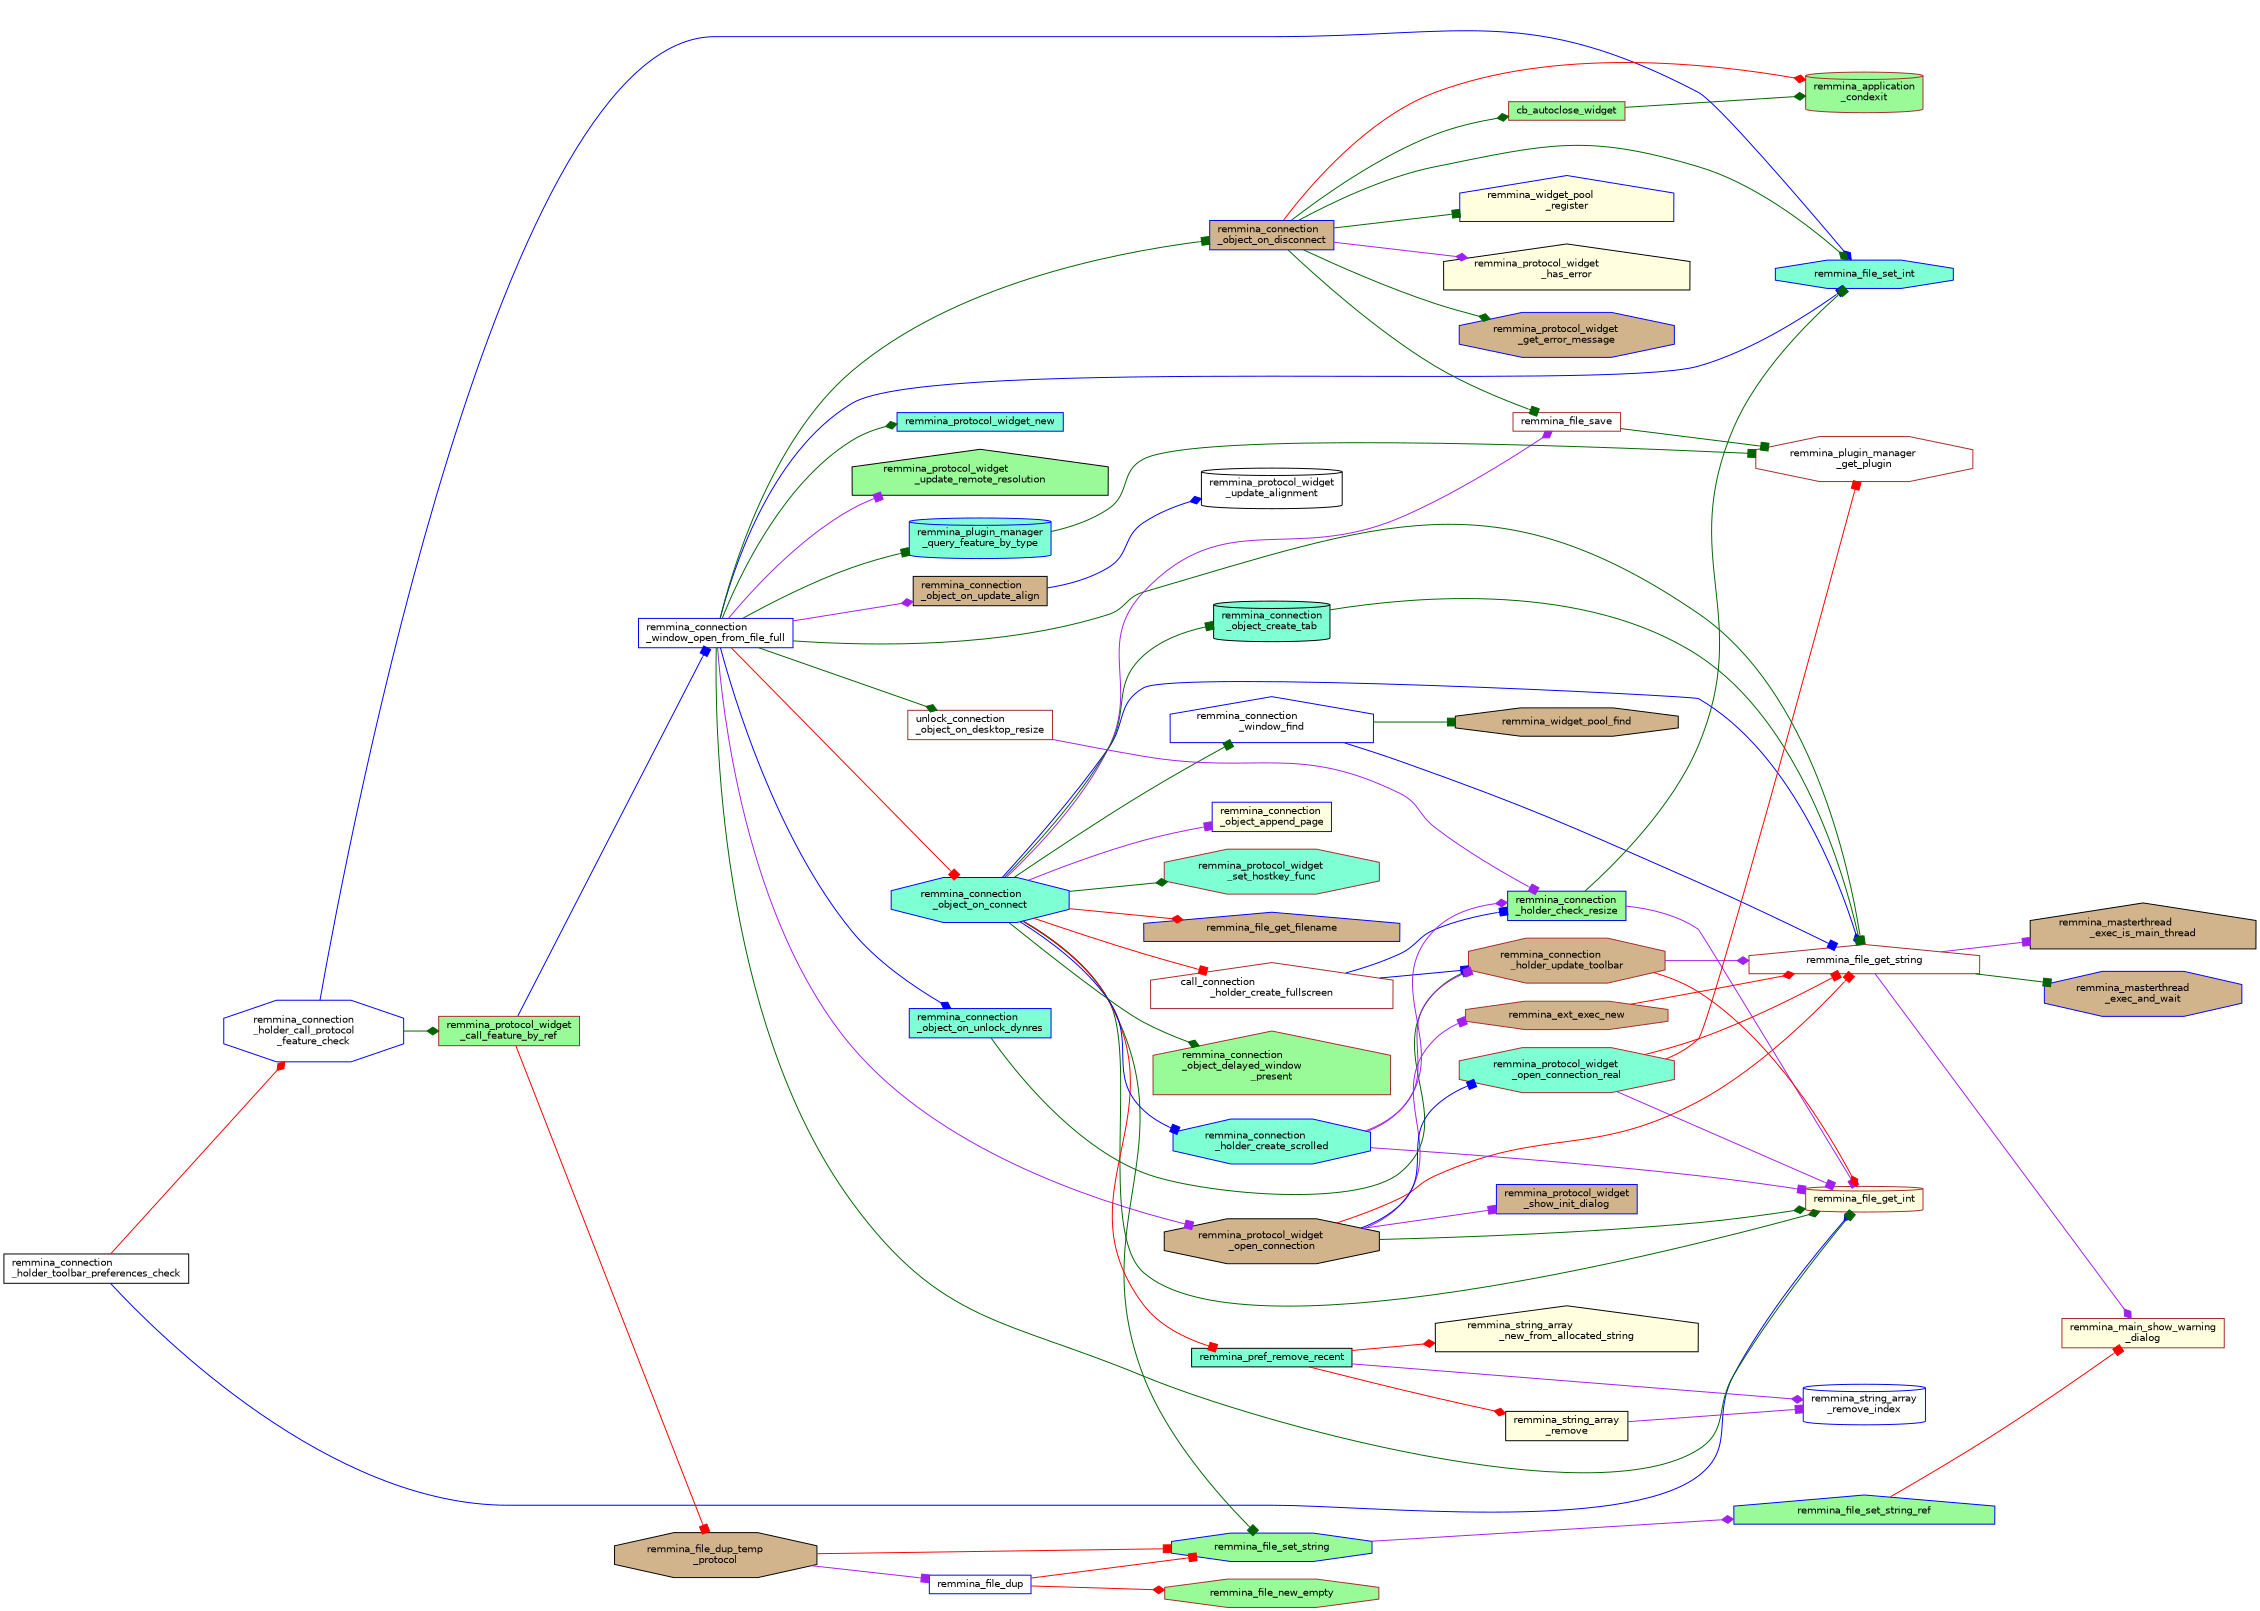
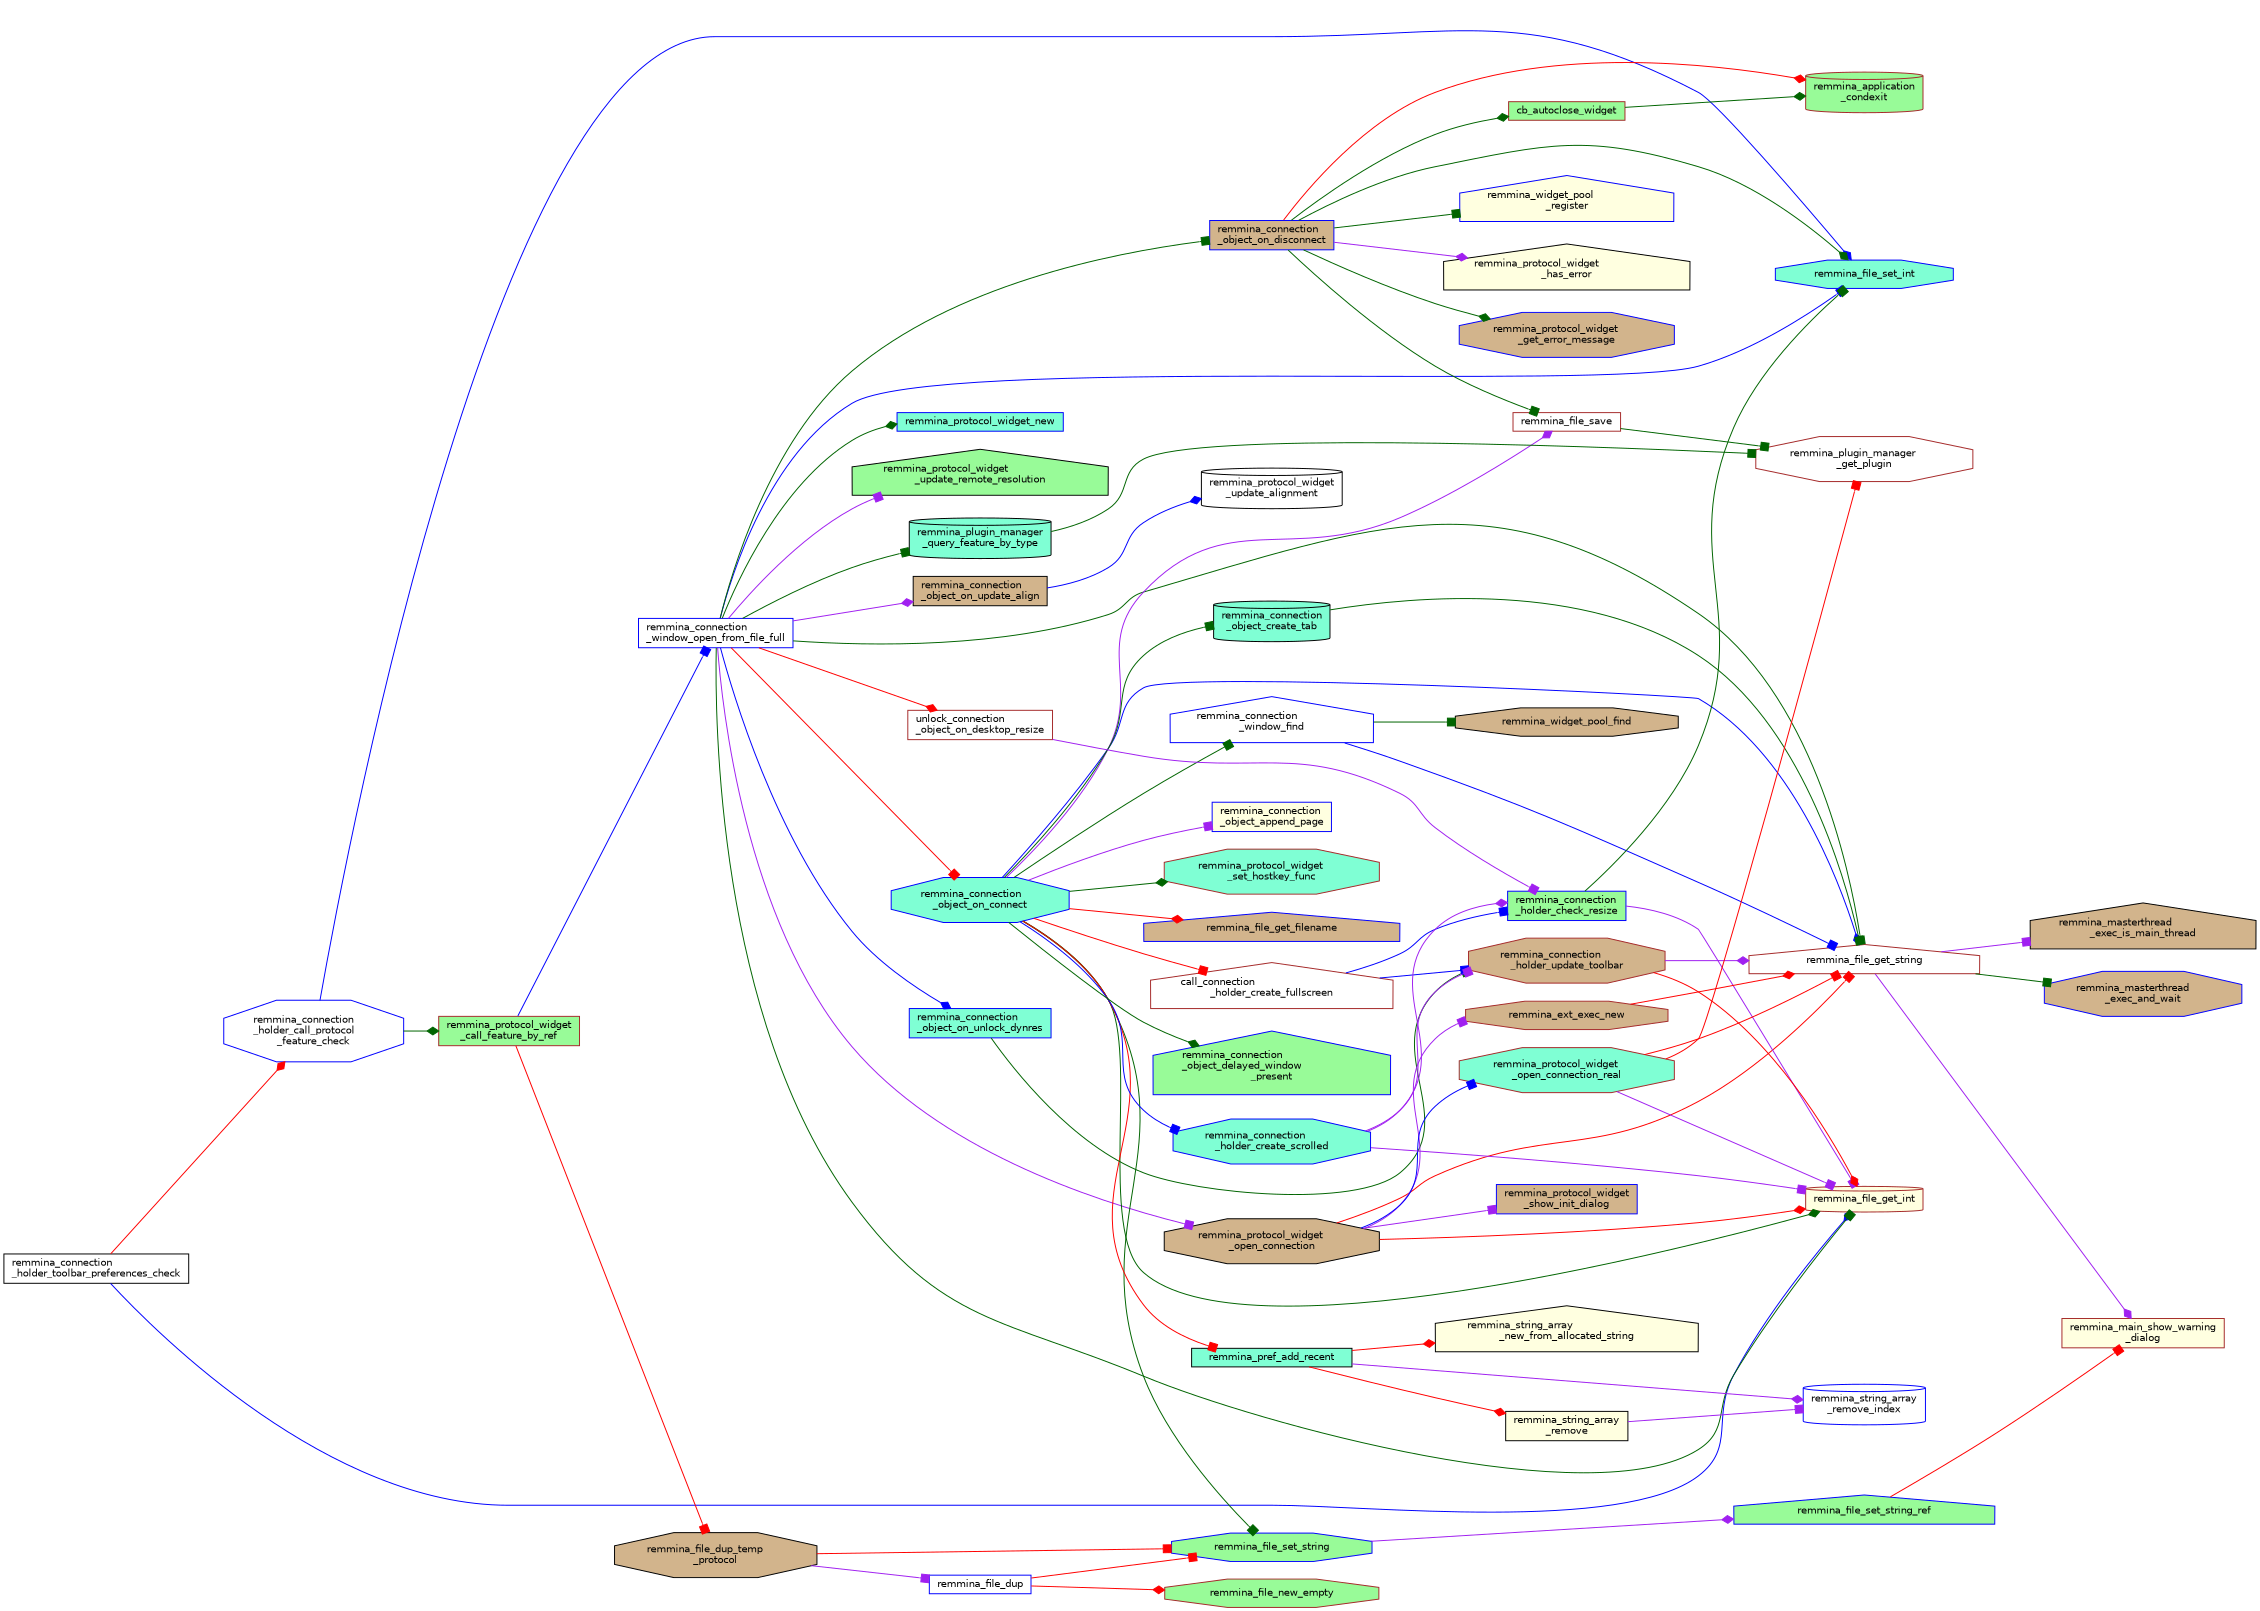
(980, 538) -> (980, 538)
(842, 677) -> (842, 677)
(1272, 1066) -> (1272, 1066)
(1587, 1231) -> (1587, 1231)
(1272, 1358) -> (1272, 1358)
